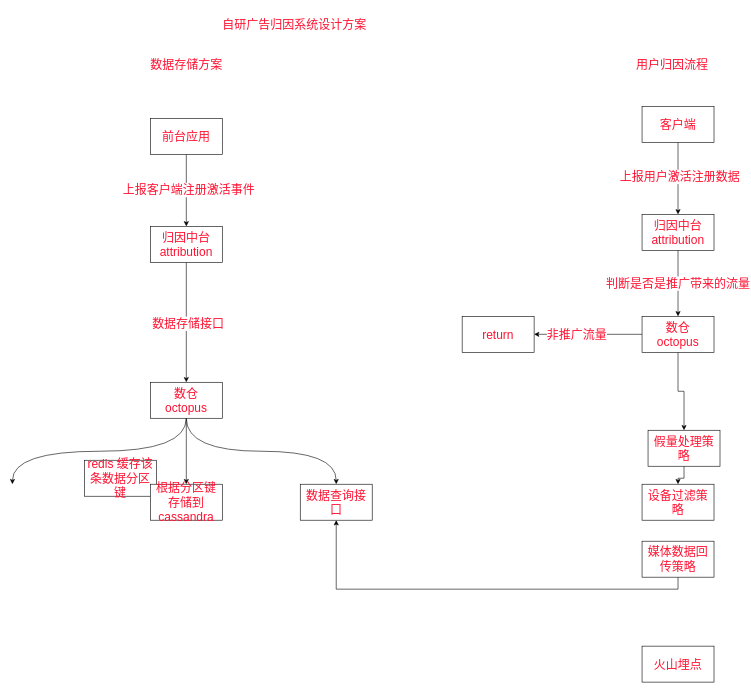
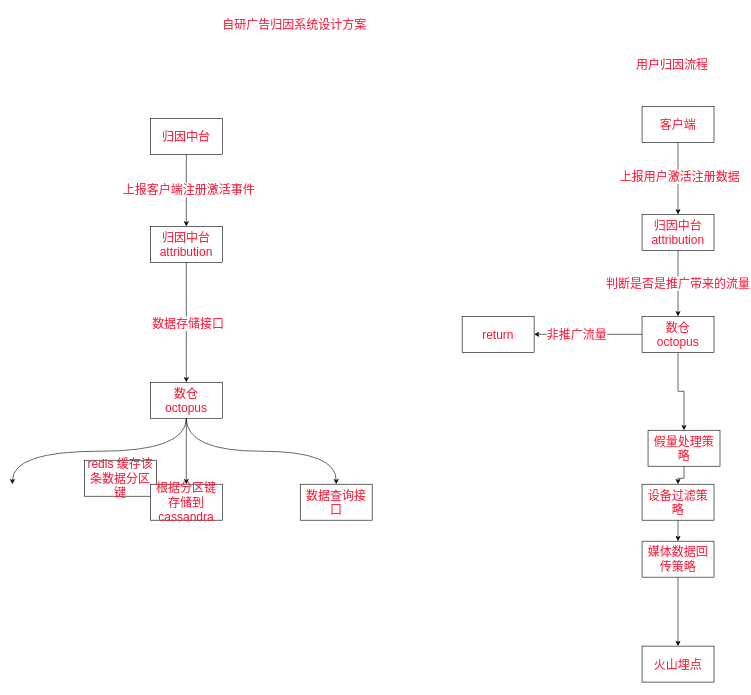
(186, 65) -> none
(186, 137) -> (186, 137)
none -> (678, 536)
(336, 590) -> (678, 641)
